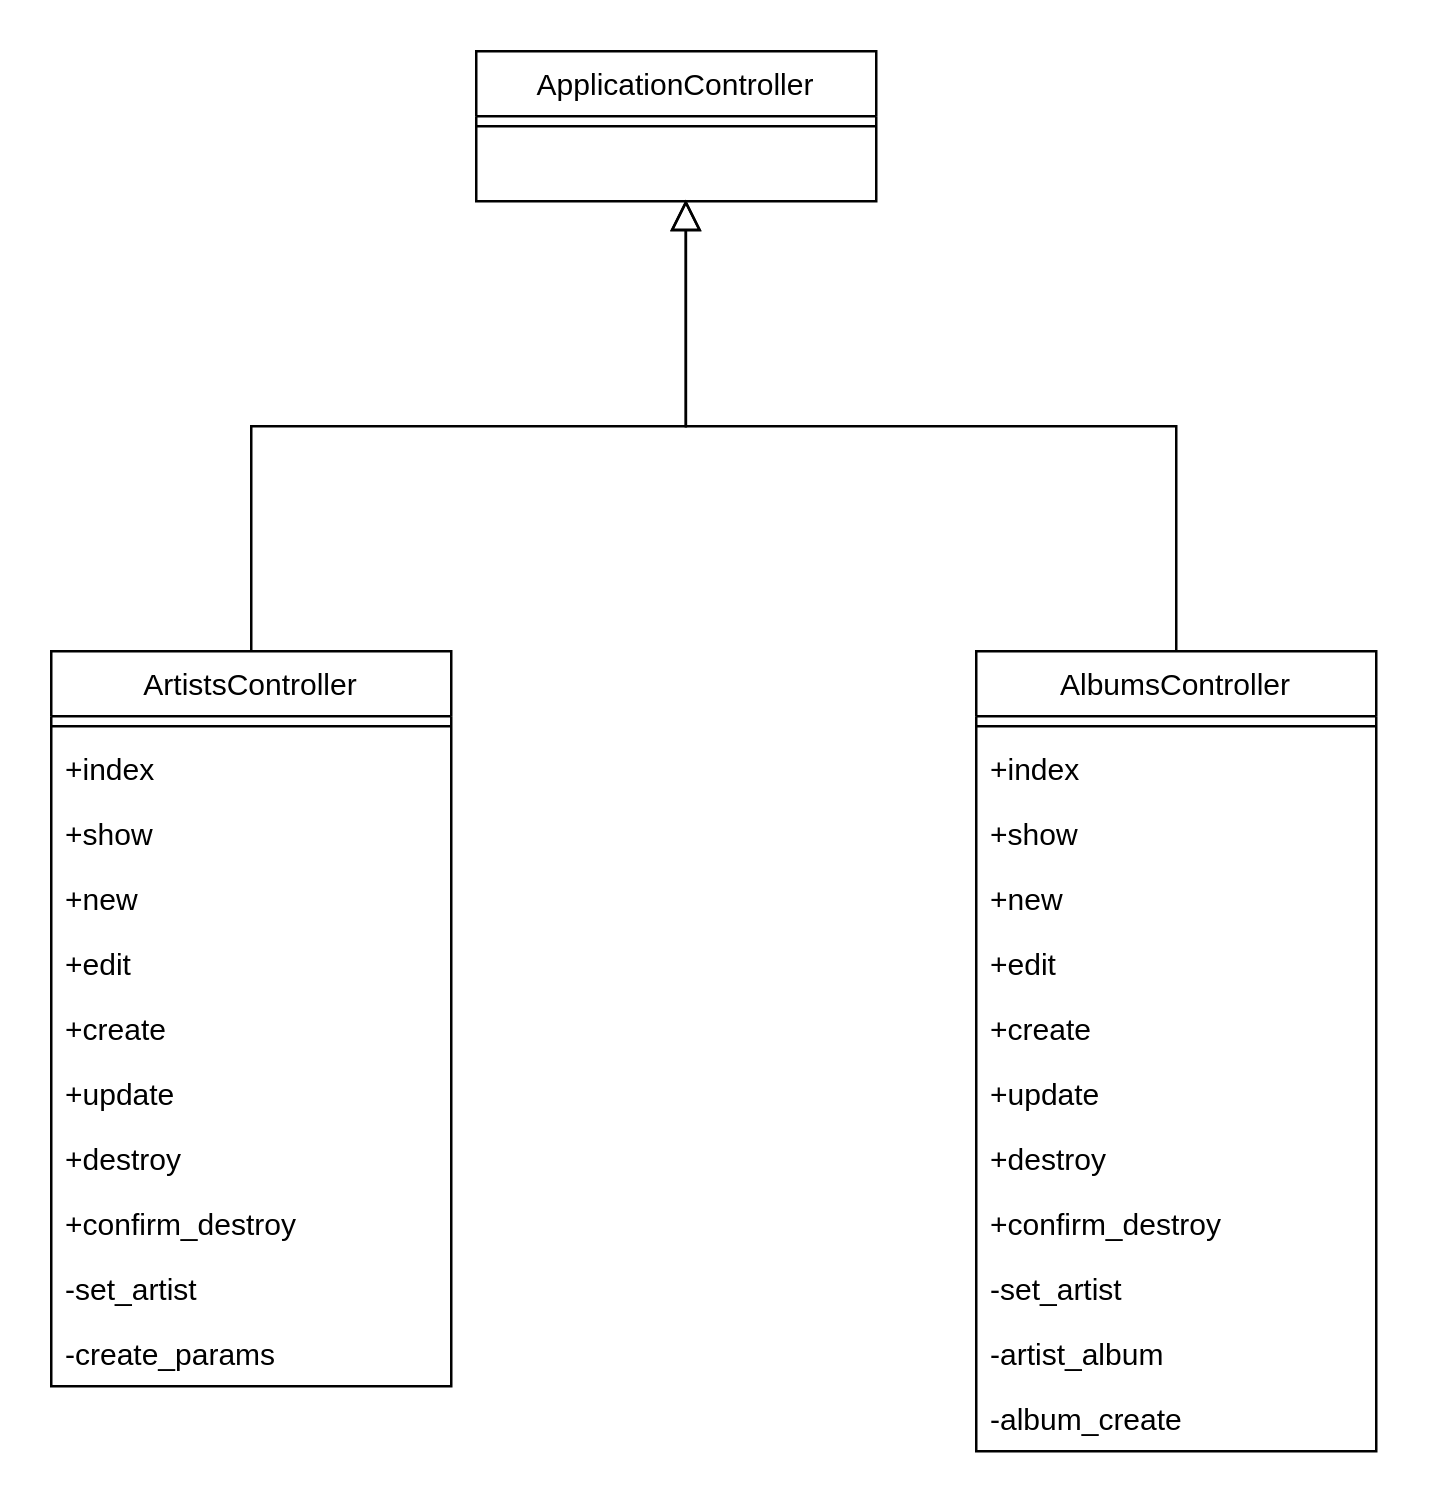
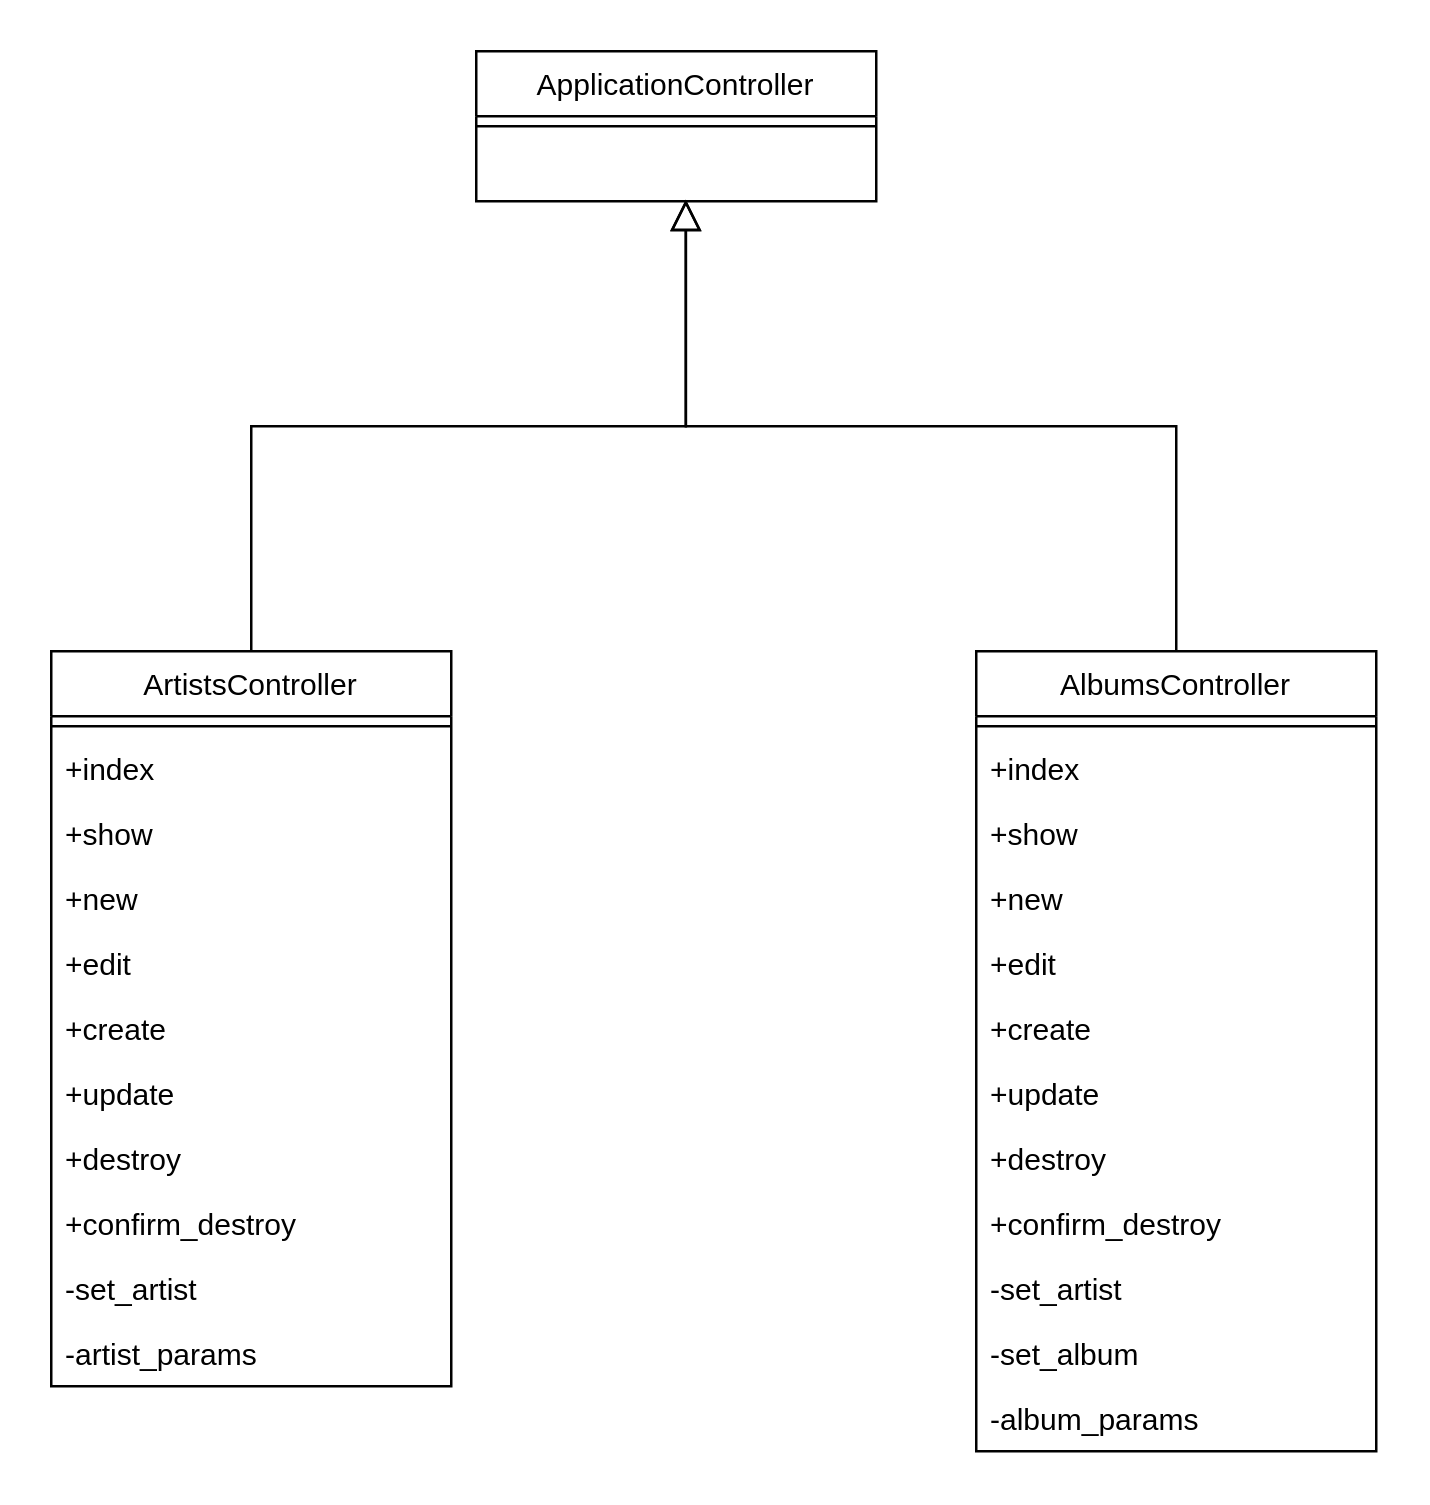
(183, 1355) -> (179, 1355)
(1091, 1355) -> (1070, 1355)
(1095, 1420) -> (1095, 1420)
